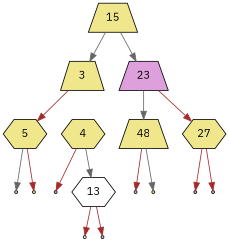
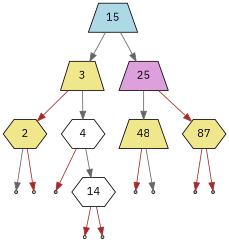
(113, 18) -> (113, 18)
(144, 76) -> (144, 76)
none -> (83, 101)
(25, 134) -> (25, 134)
(83, 134) -> (83, 134)
(204, 134) -> (204, 134)
(94, 192) -> (94, 192)
